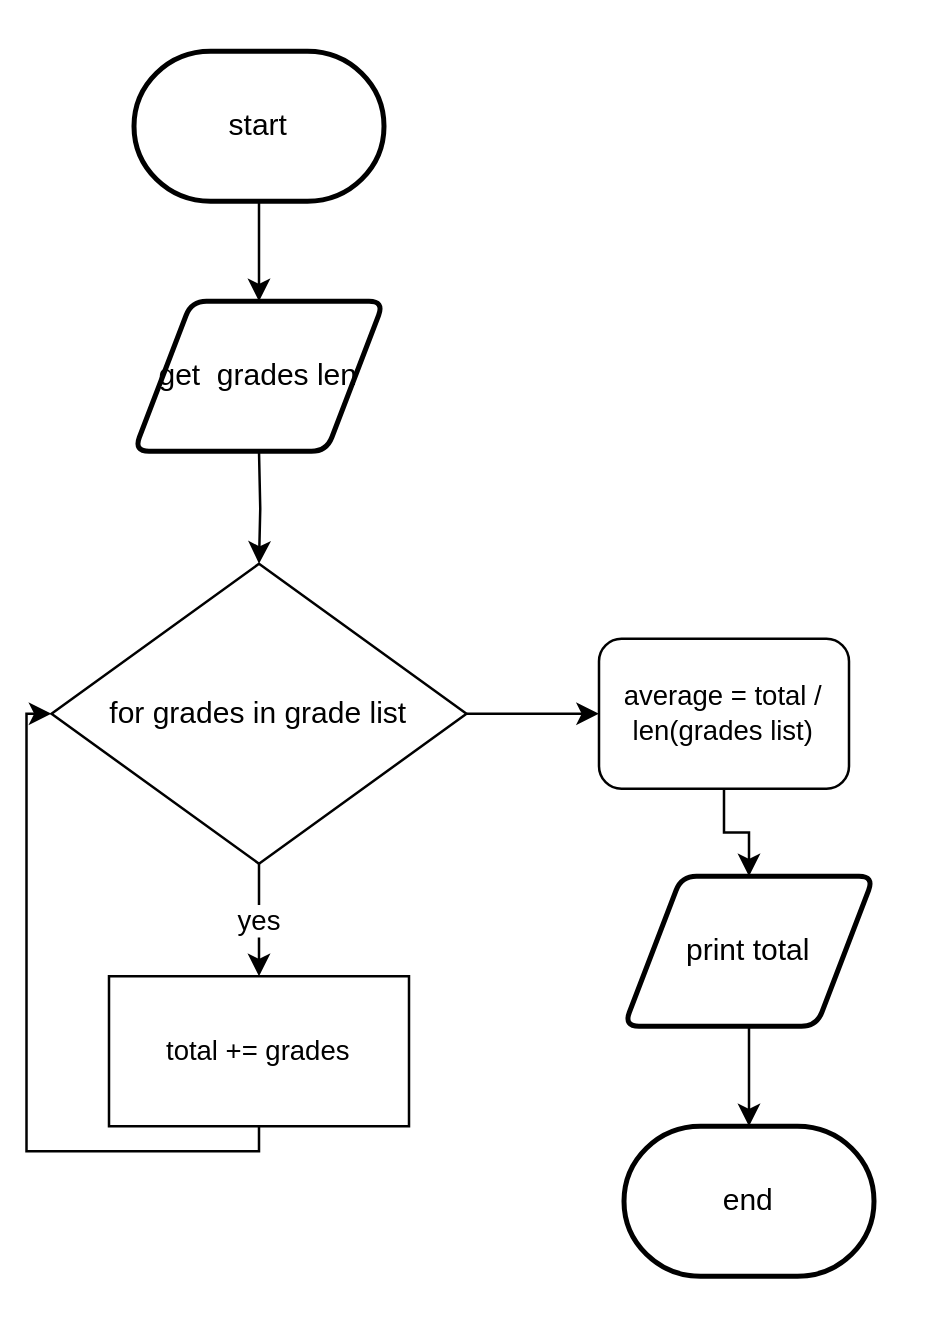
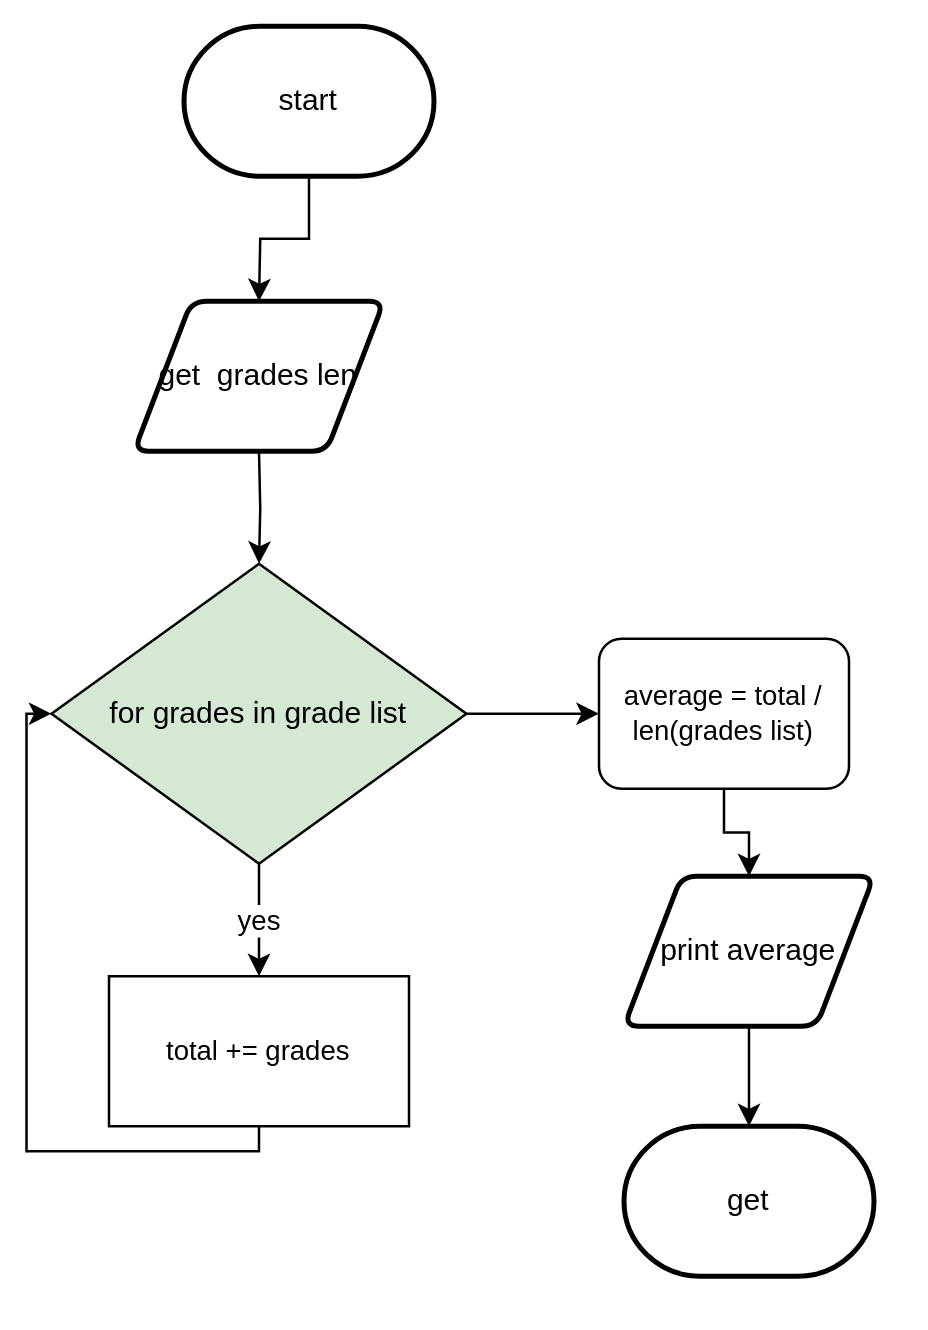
(259, 126) -> (309, 101)
(259, 714) -> (259, 714)
(749, 951) -> (749, 951)
(749, 1201) -> (749, 1201)
